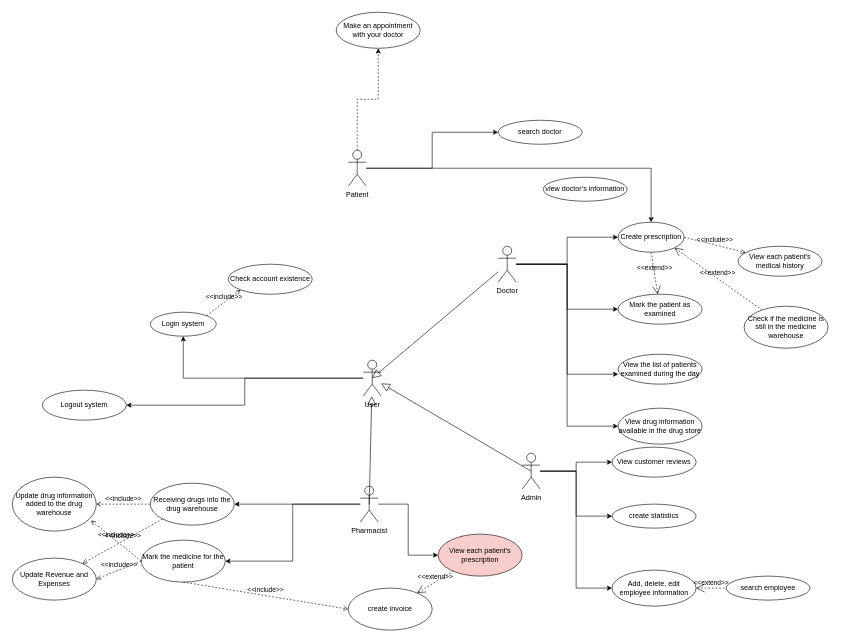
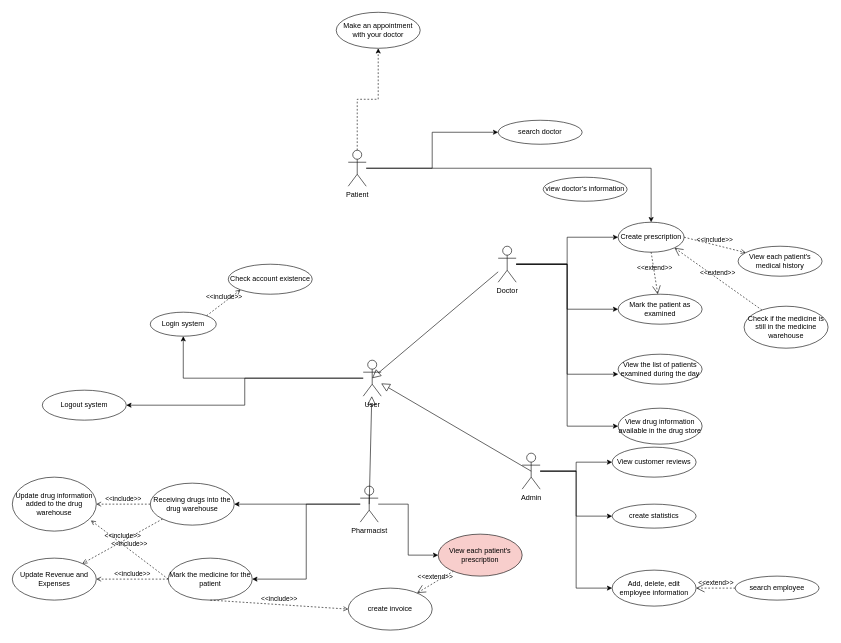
(183, 561) -> (210, 579)
(768, 588) -> (777, 588)
